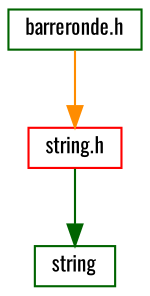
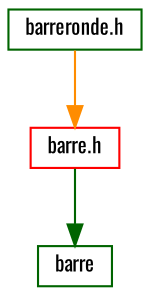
(75, 148) -> (75, 148)
(75, 266) -> (75, 266)
